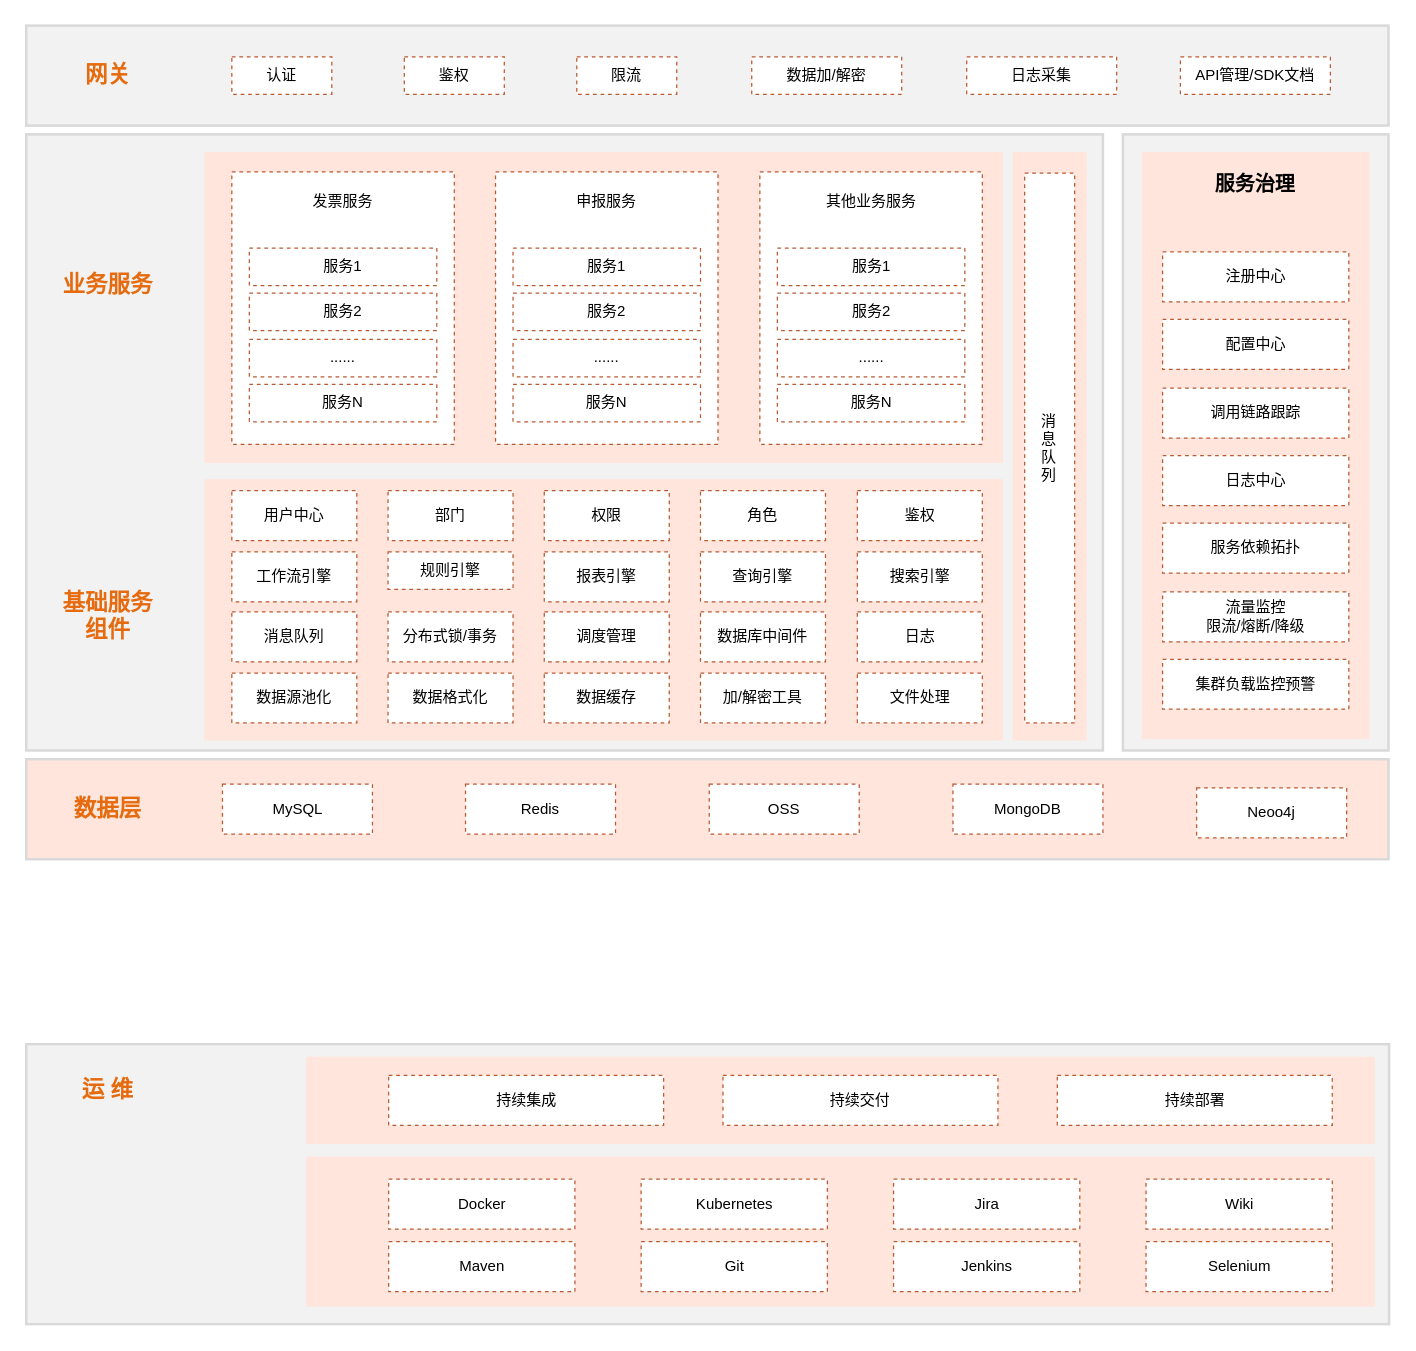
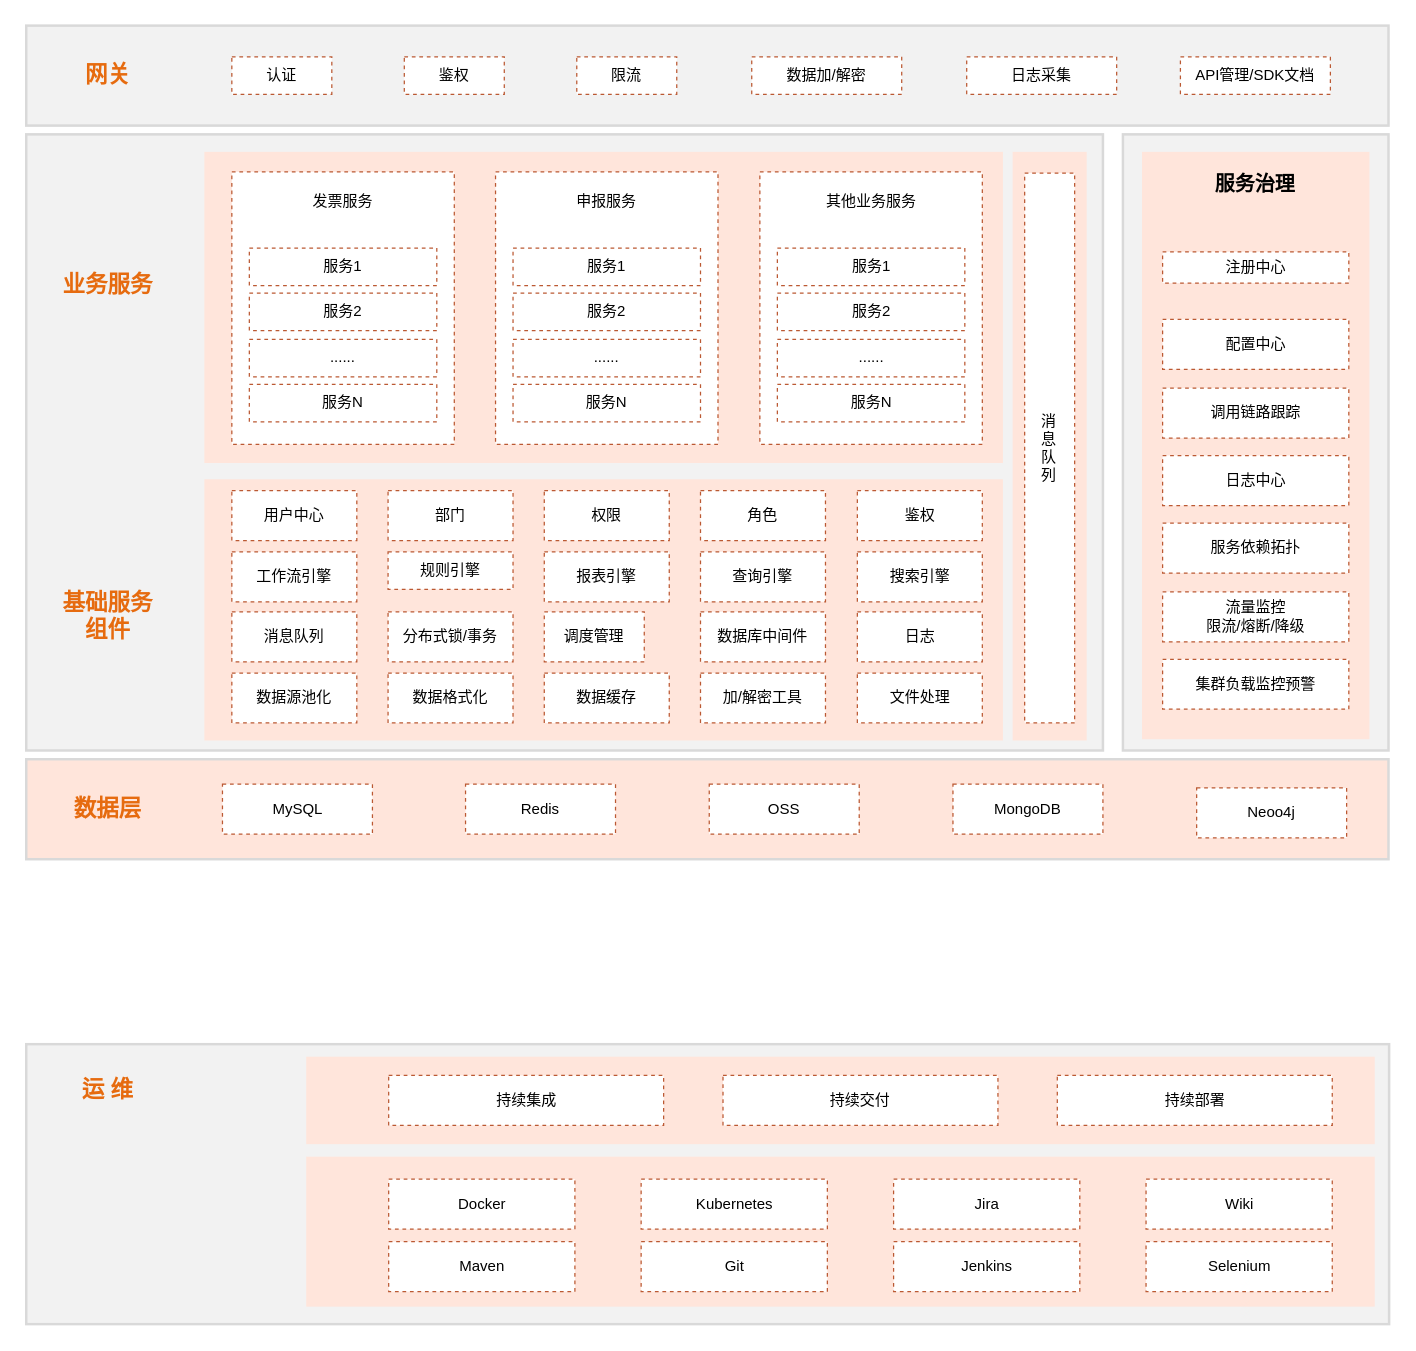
(1256, 277) -> (1256, 268)
(607, 637) -> (594, 637)
